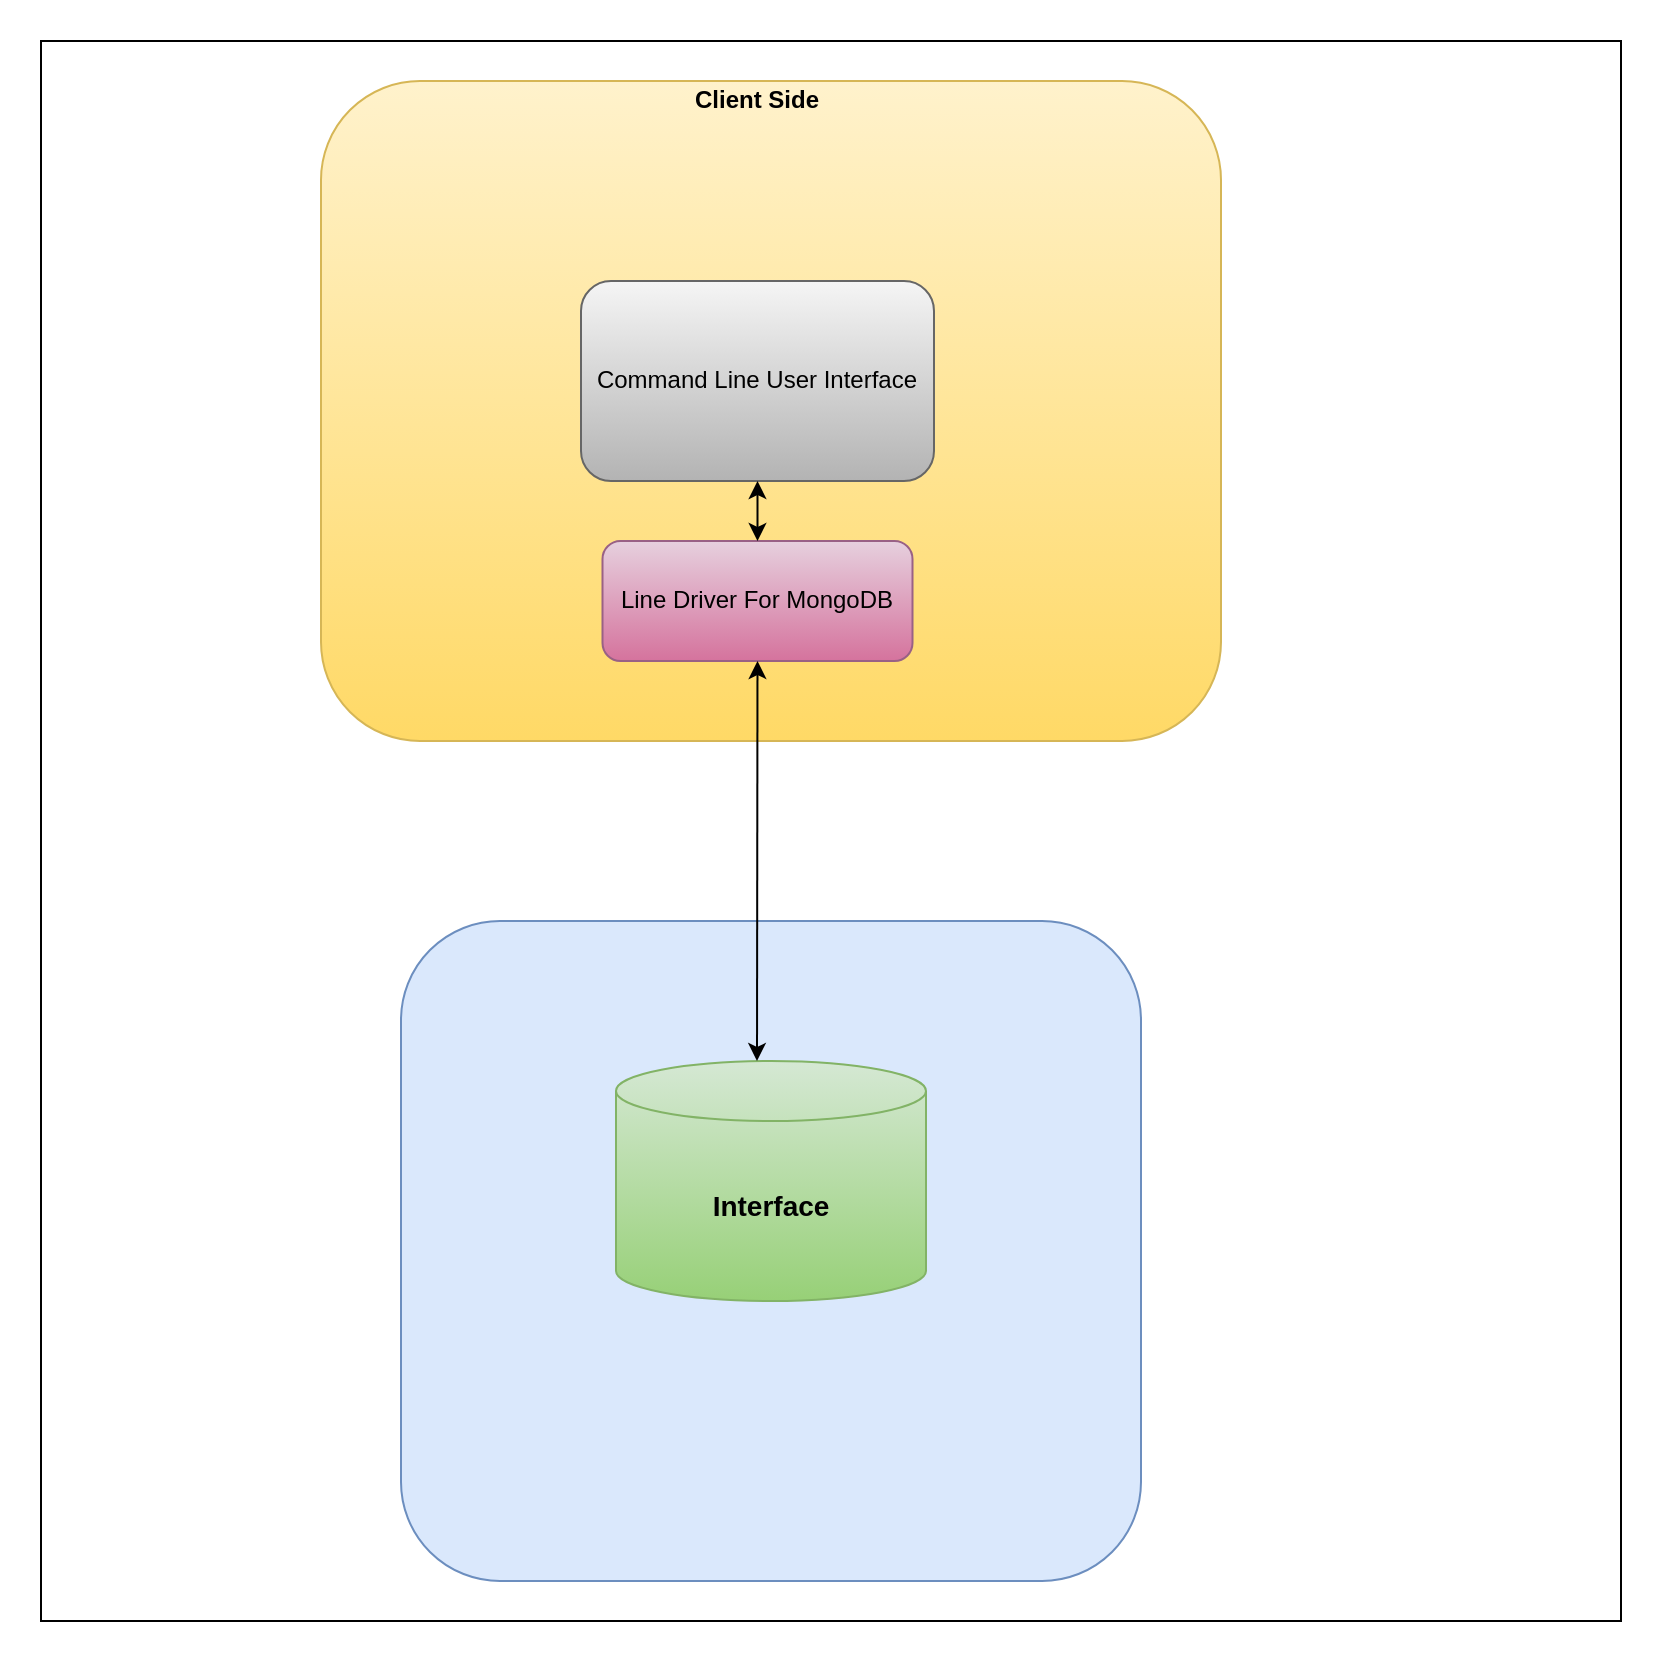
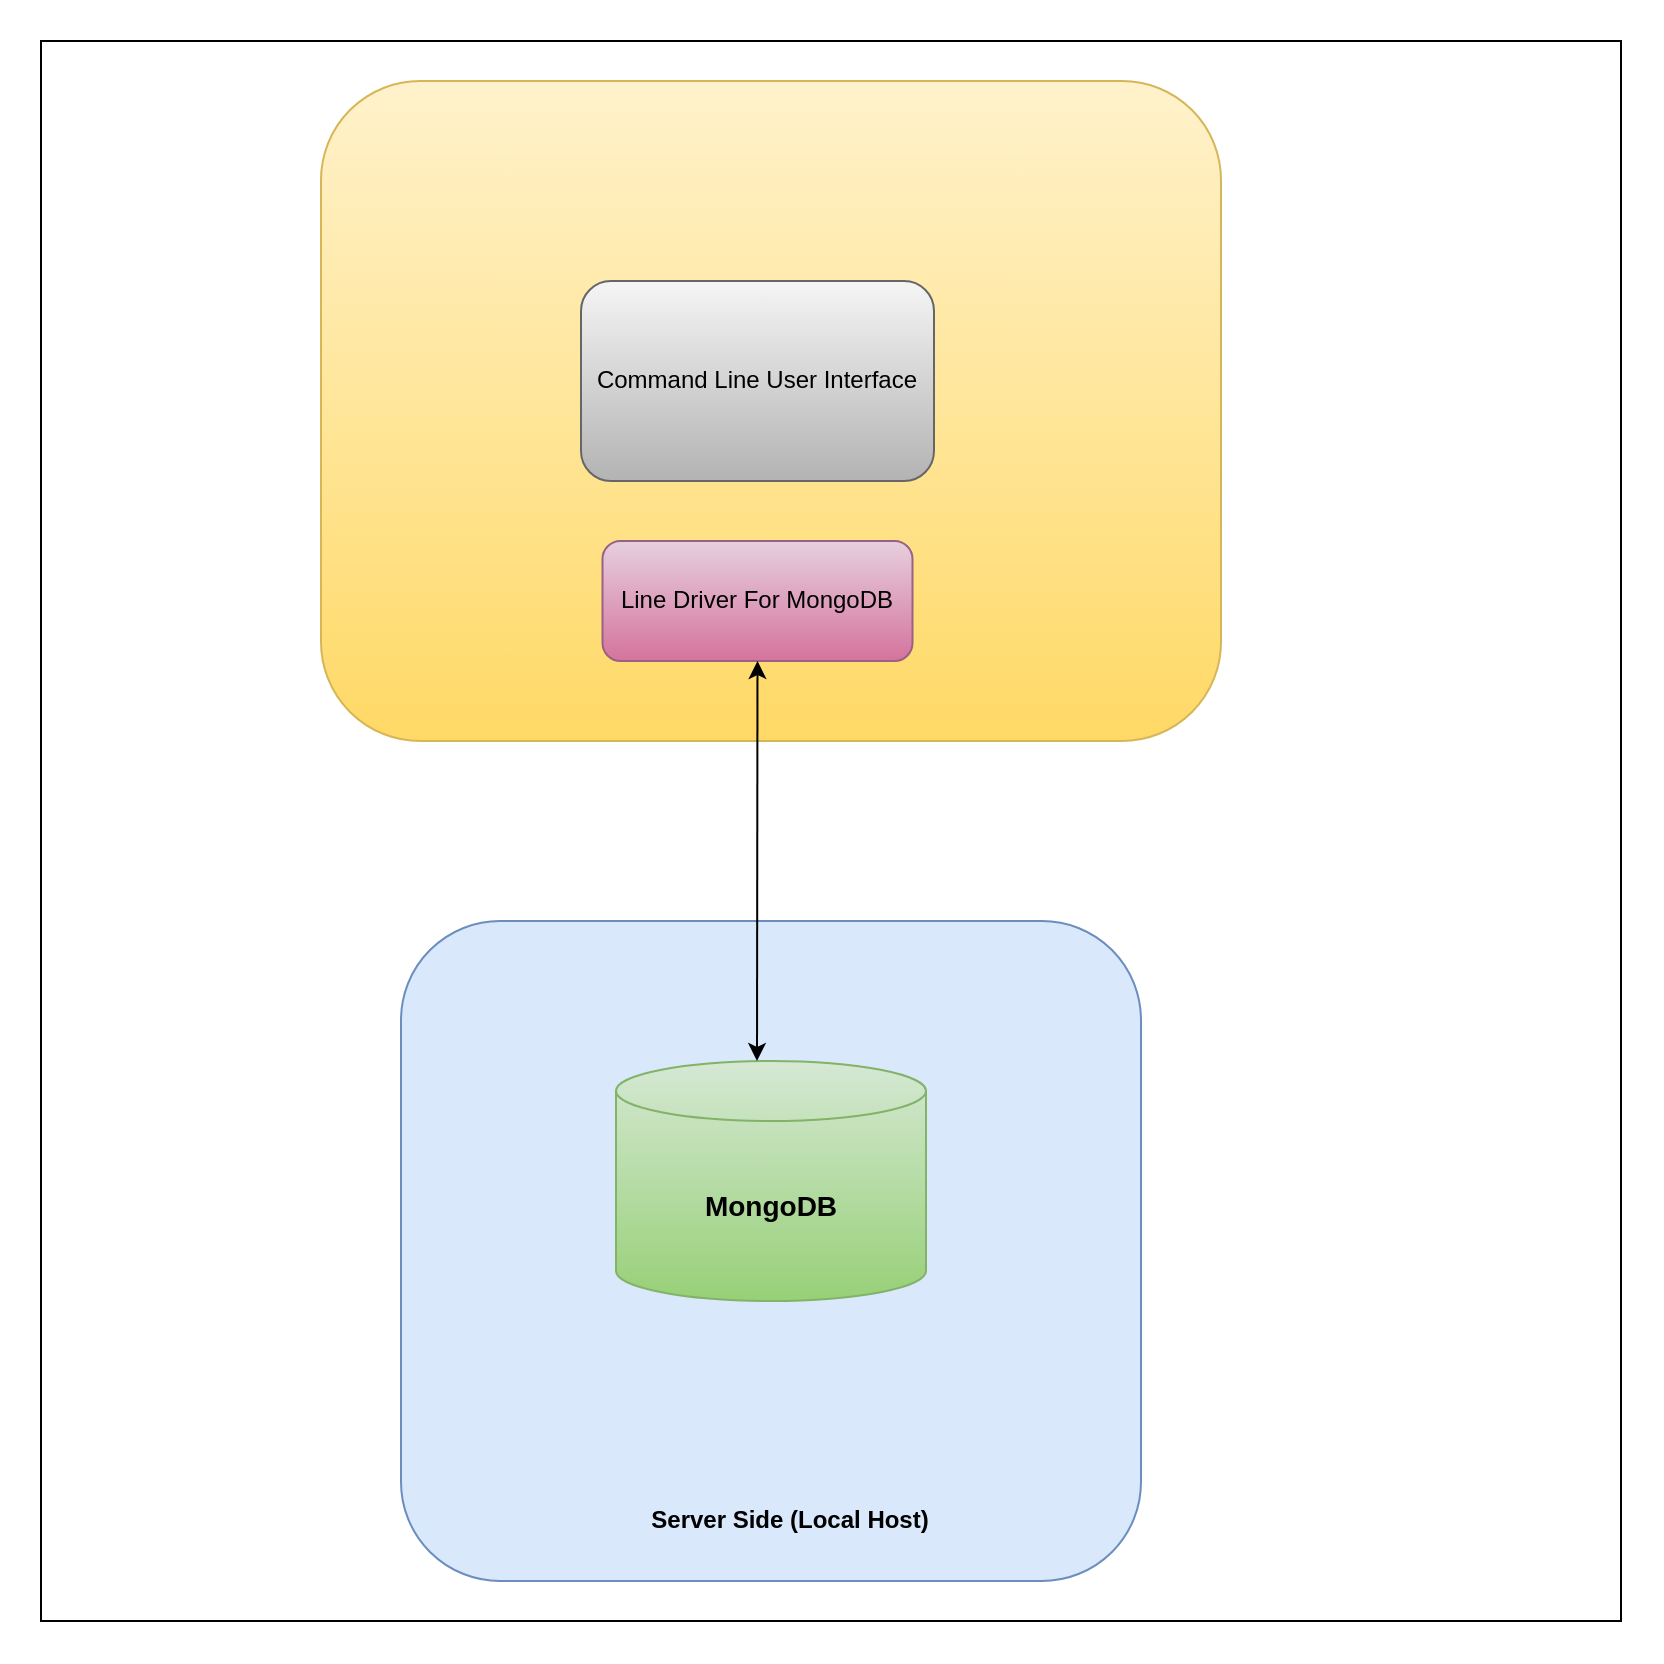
(758, 101) -> none
(758, 511) -> none
(772, 1207) -> (772, 1207)
none -> (791, 1521)
